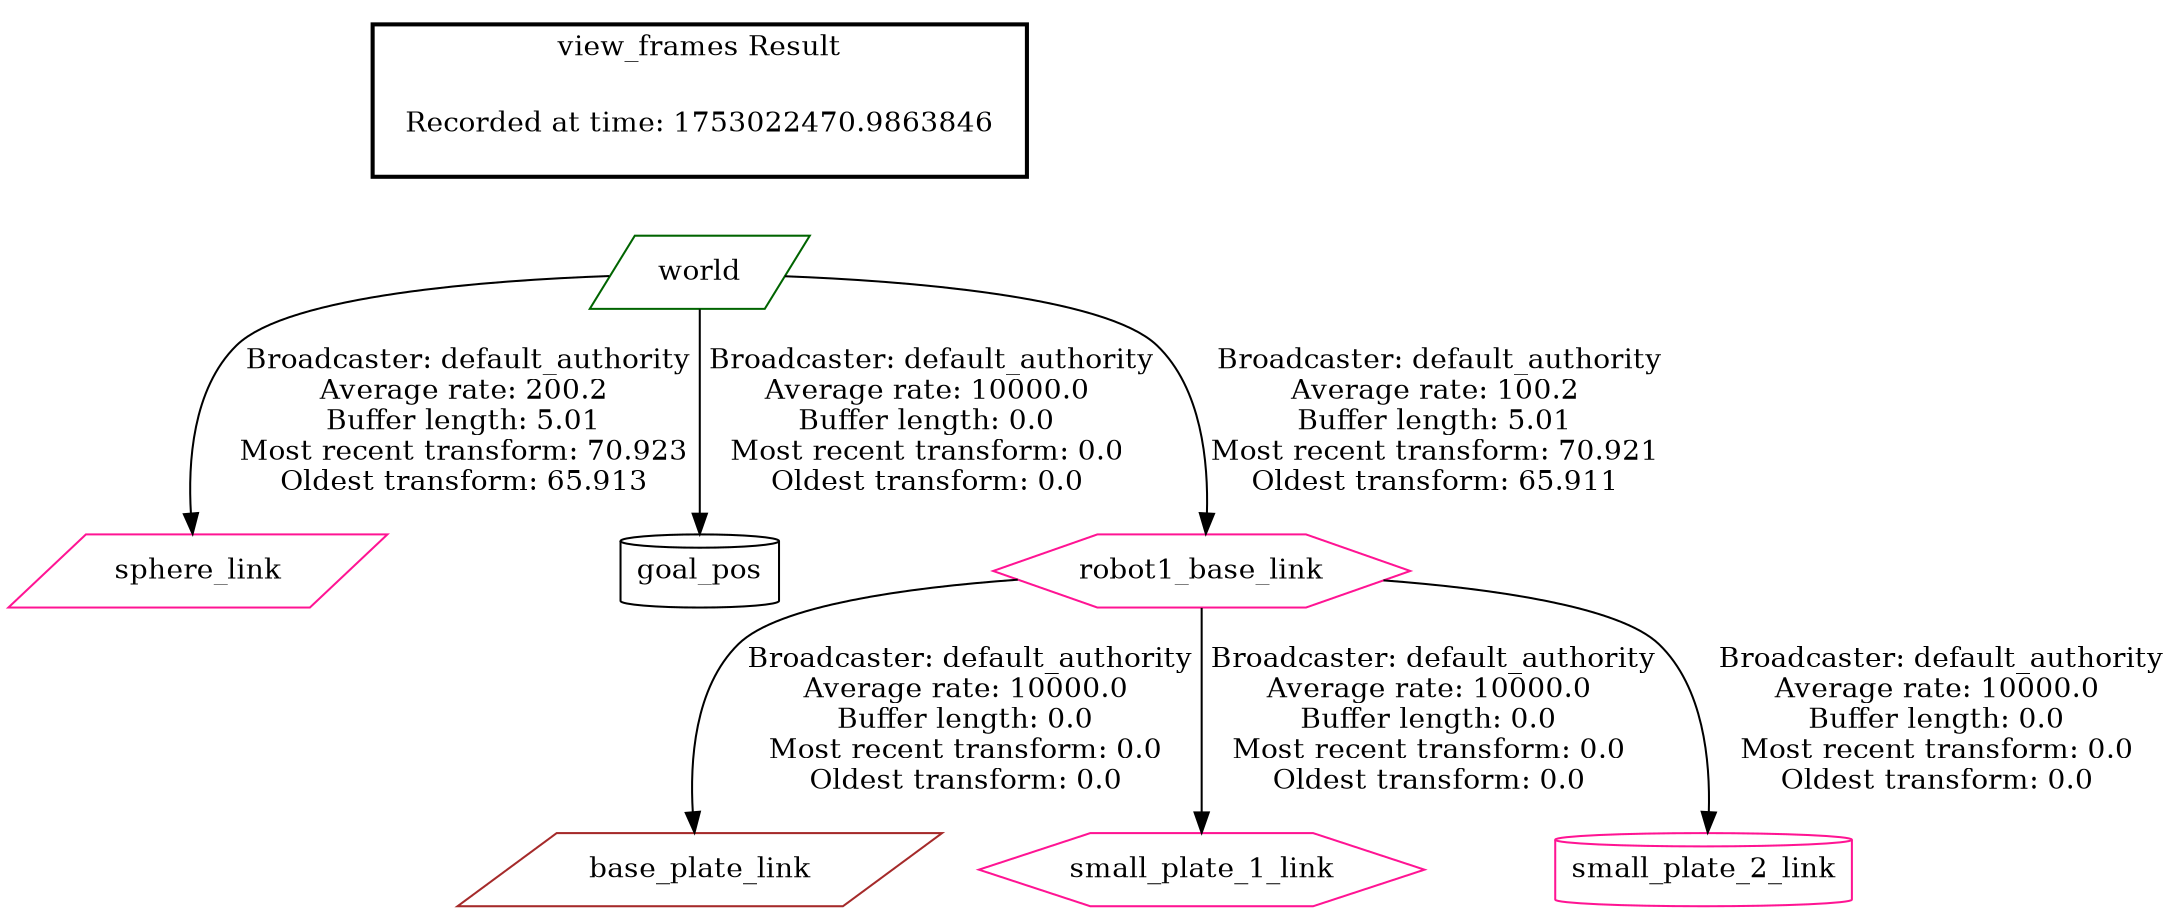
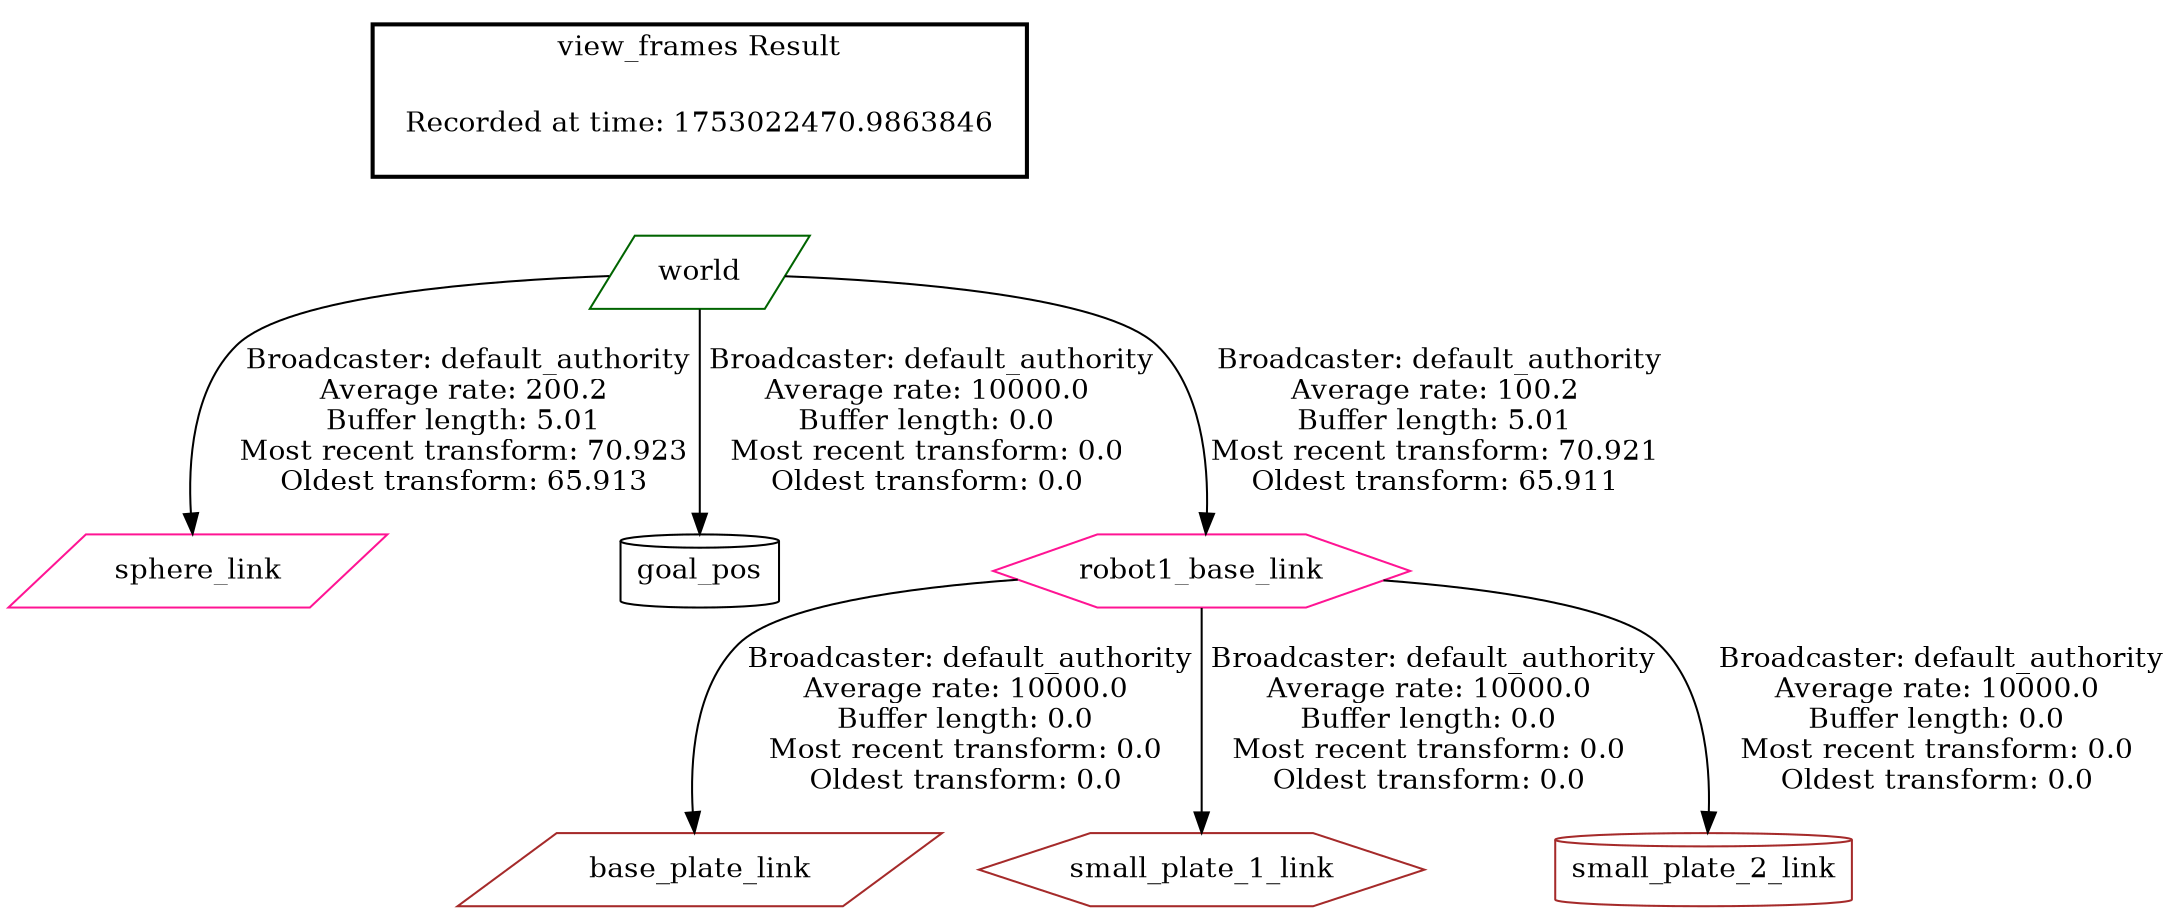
(1202, 870) -> (1202, 870)
(1704, 870) -> (1704, 870)
